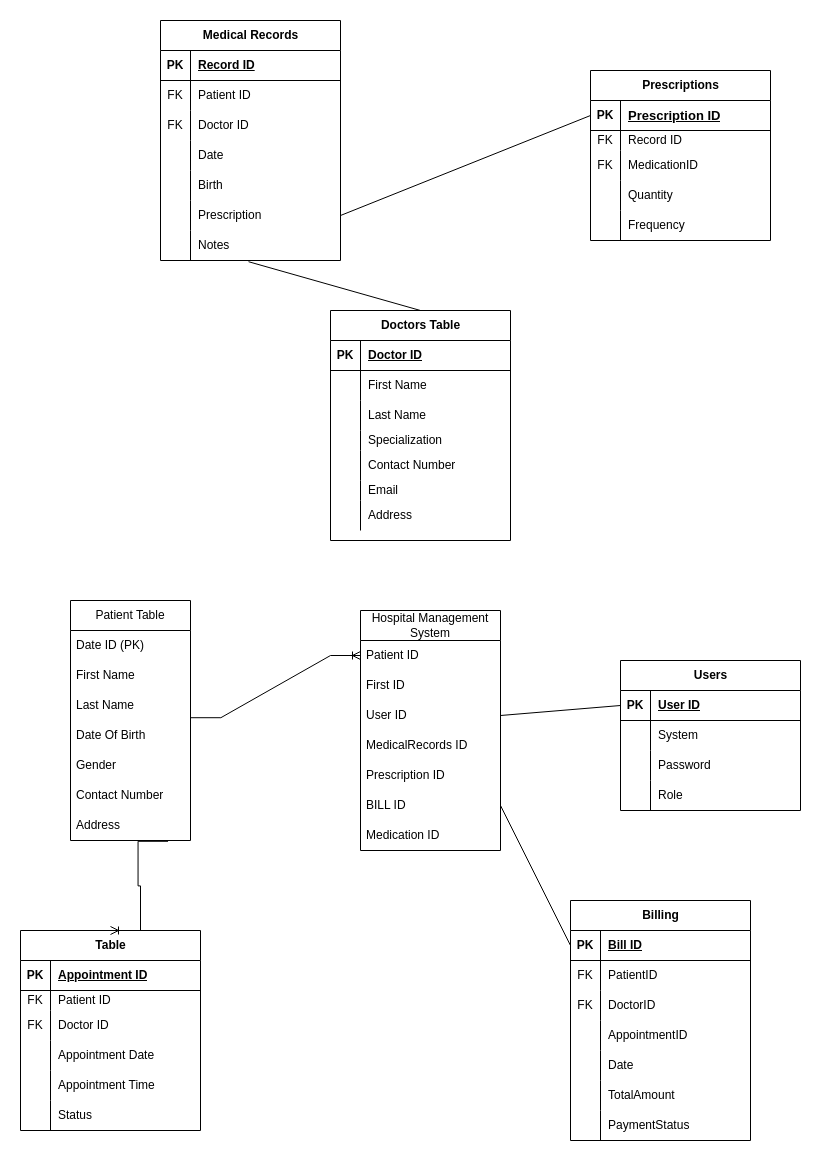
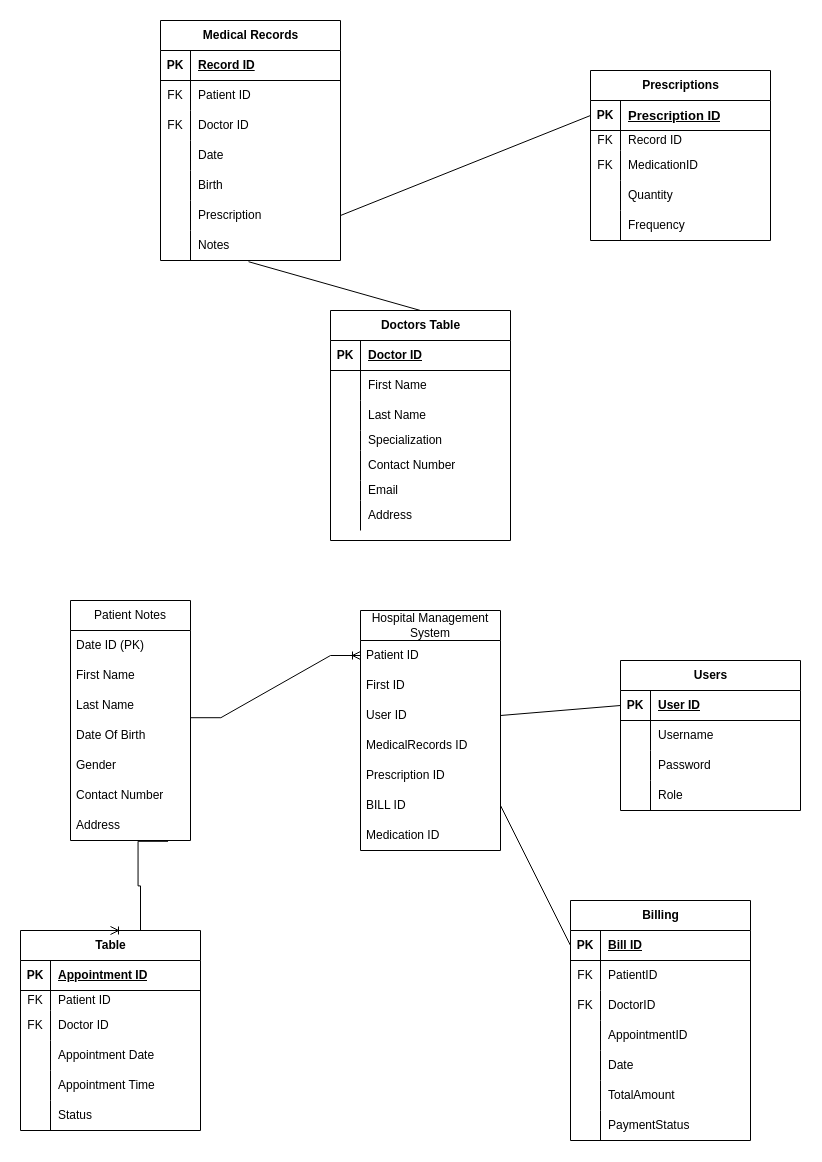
(131, 616) -> (131, 616)
(679, 736) -> (685, 736)
